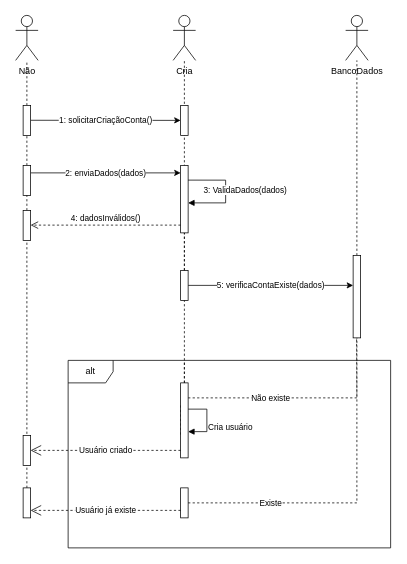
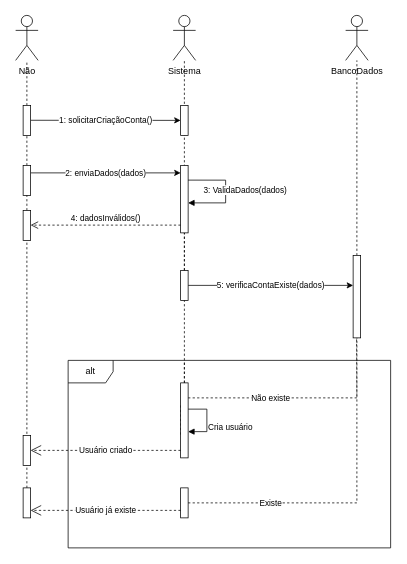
(185, 71) -> (185, 71)
